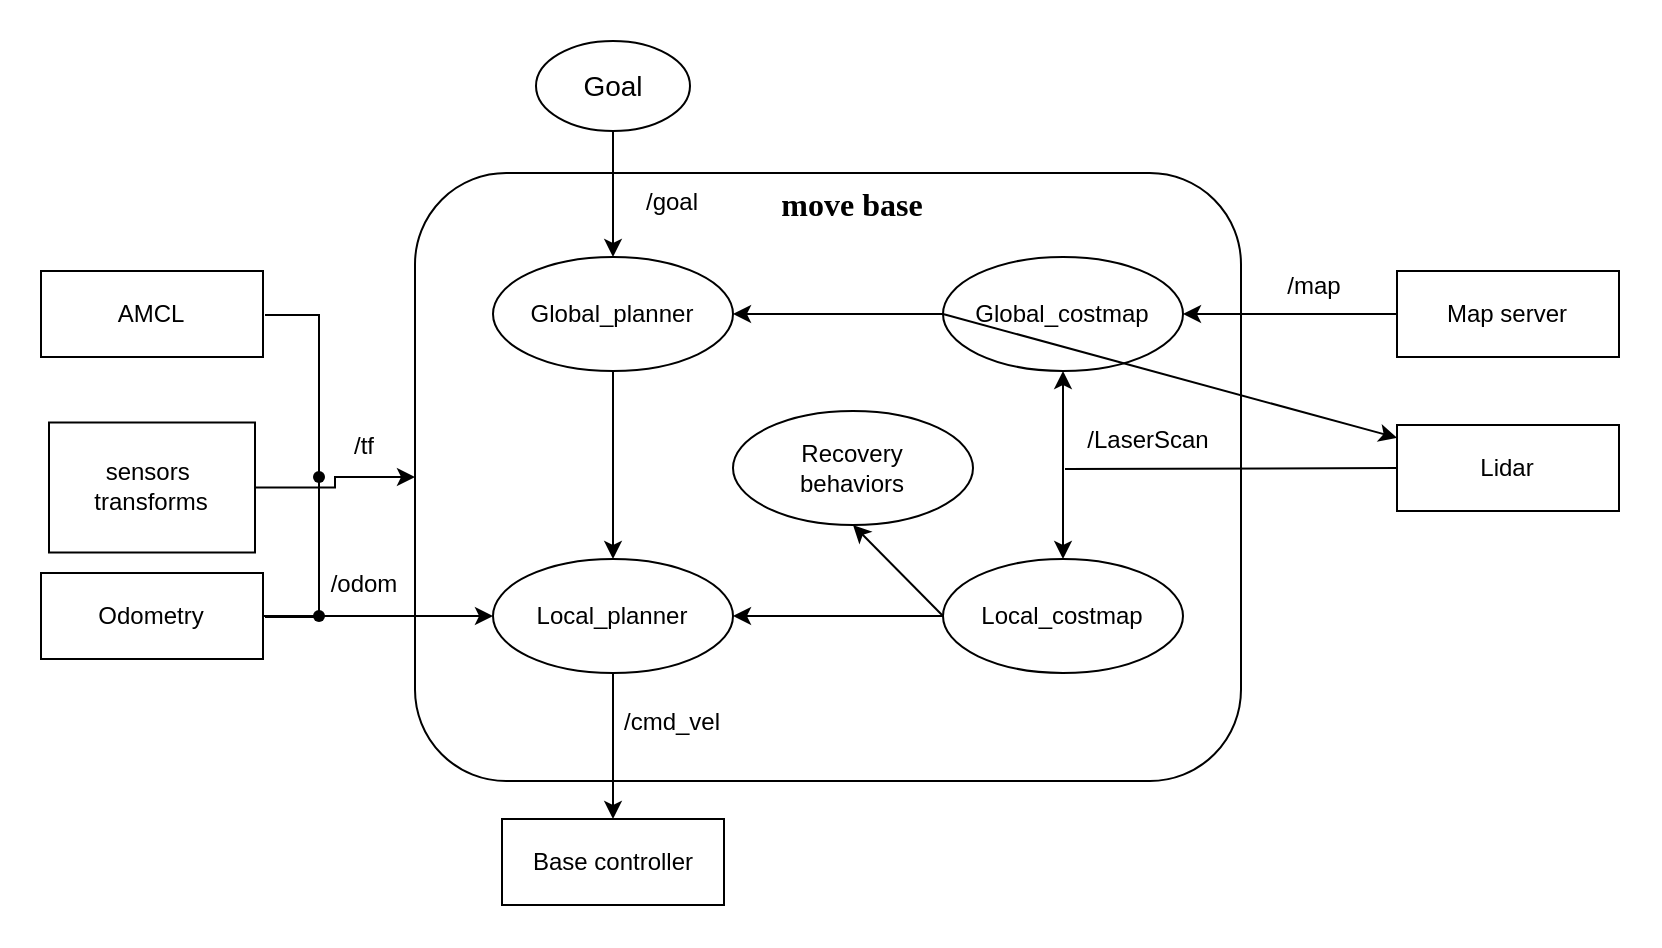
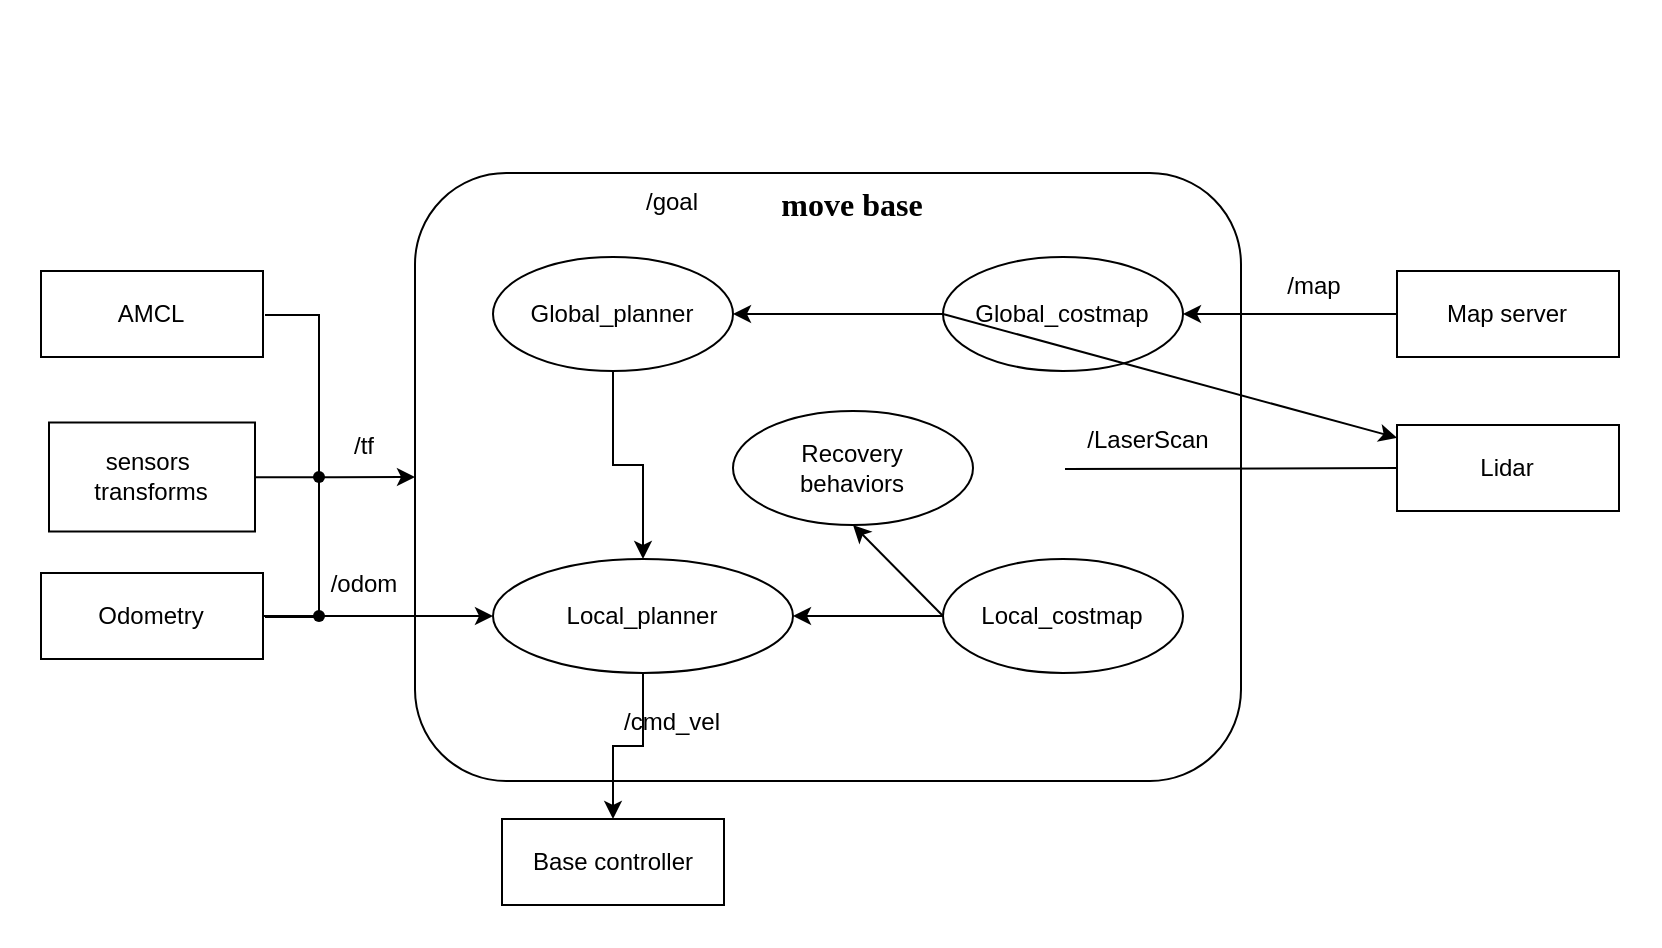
(613, 86) -> none
(613, 187) -> none
(1063, 465) -> none
(152, 488) -> (152, 477)
(613, 616) -> (643, 616)
